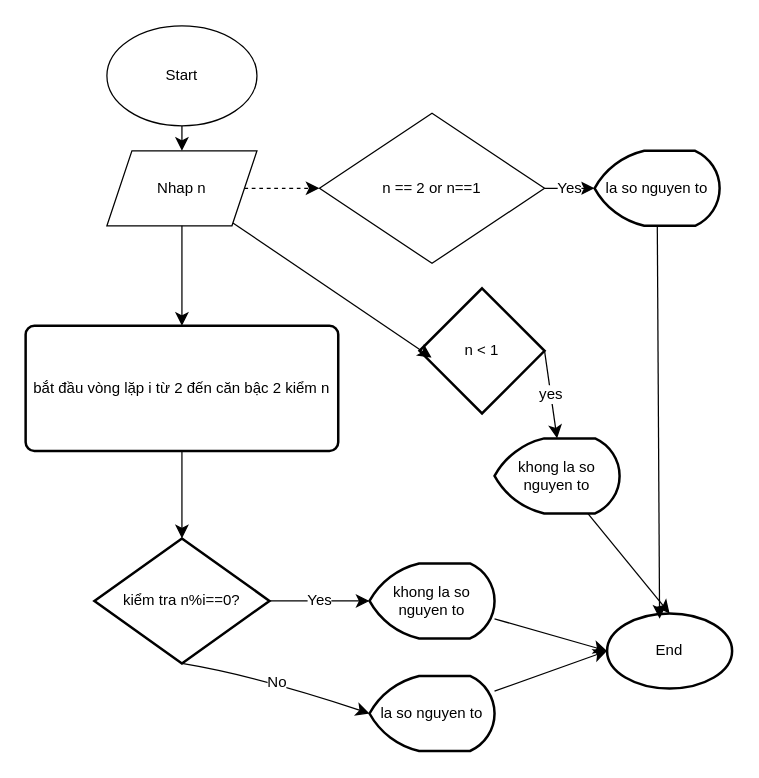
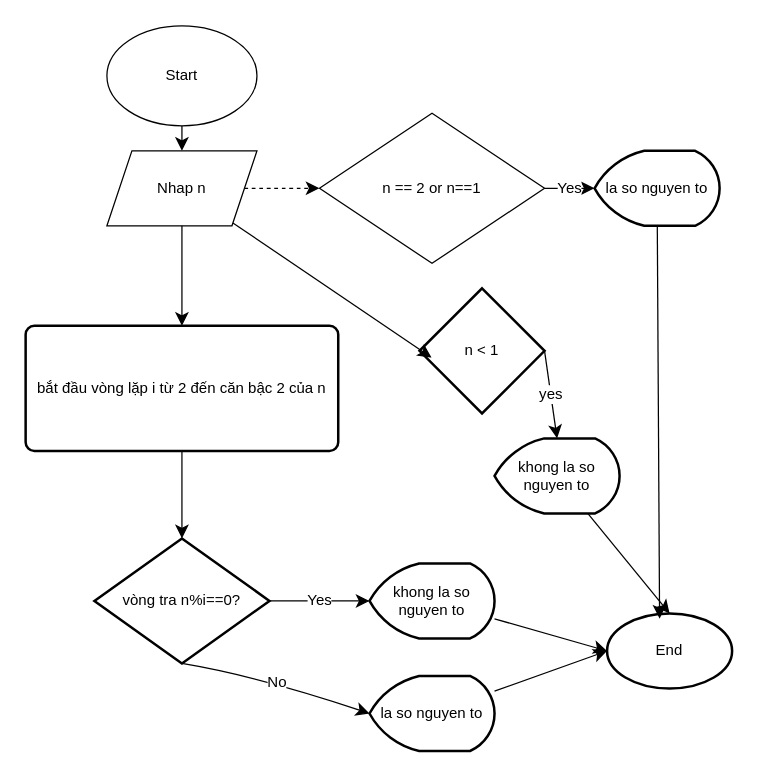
(182, 388) -> (182, 388)
(182, 601) -> (182, 601)
